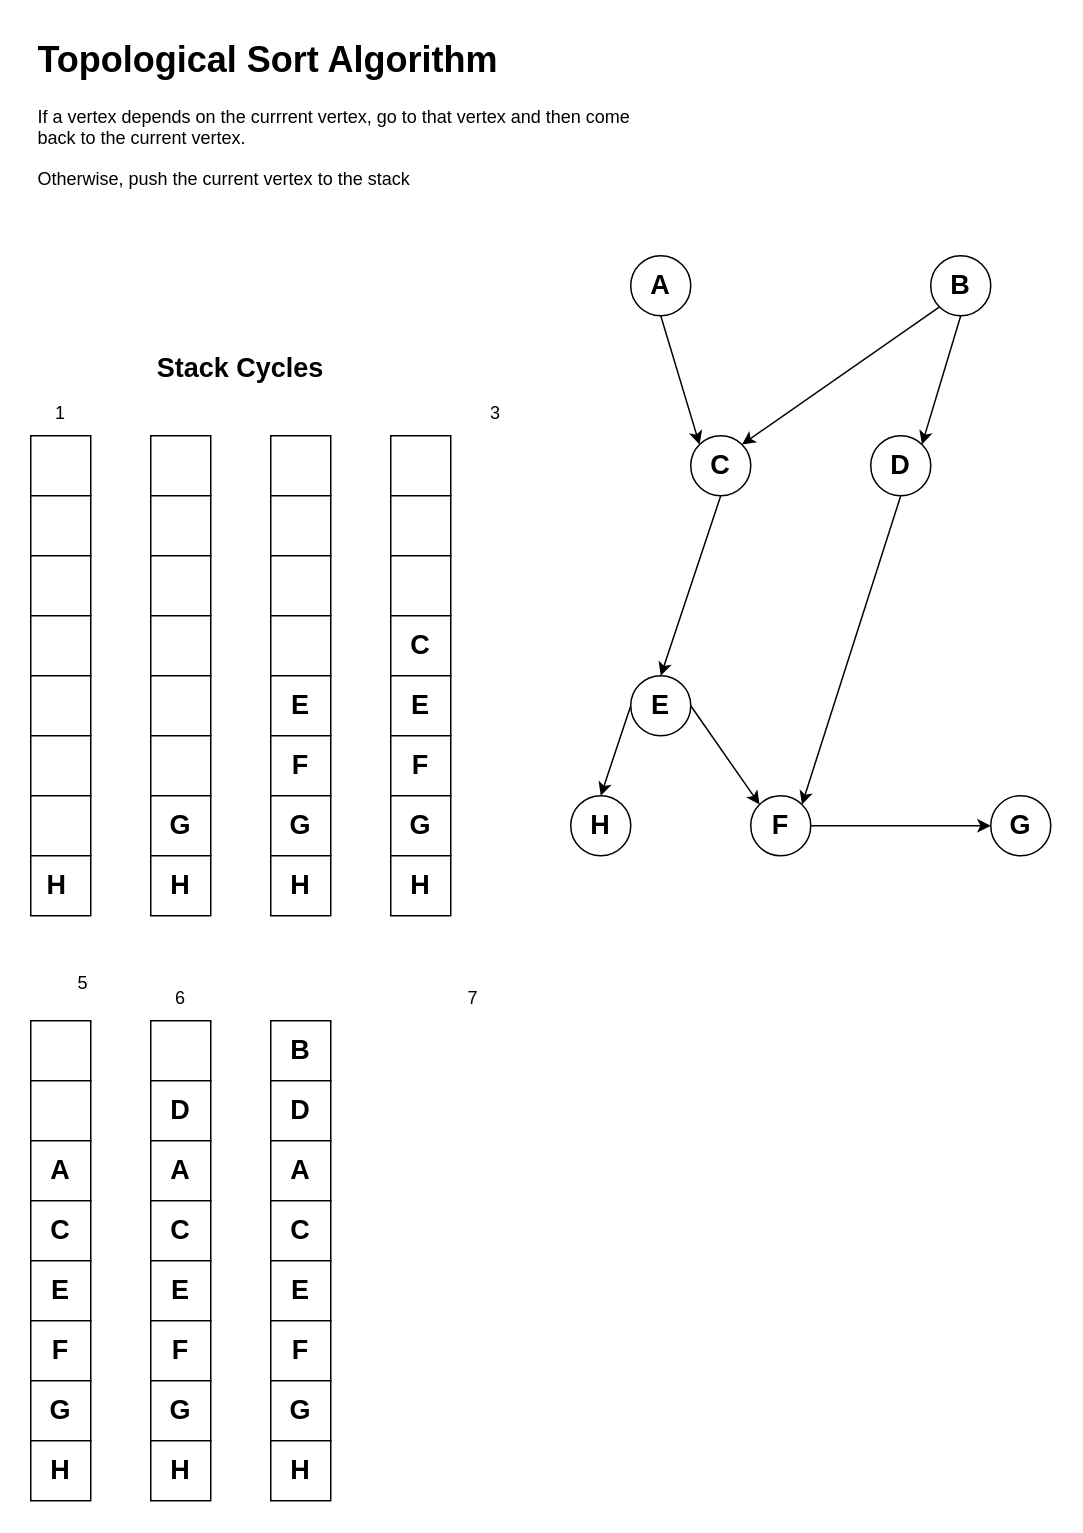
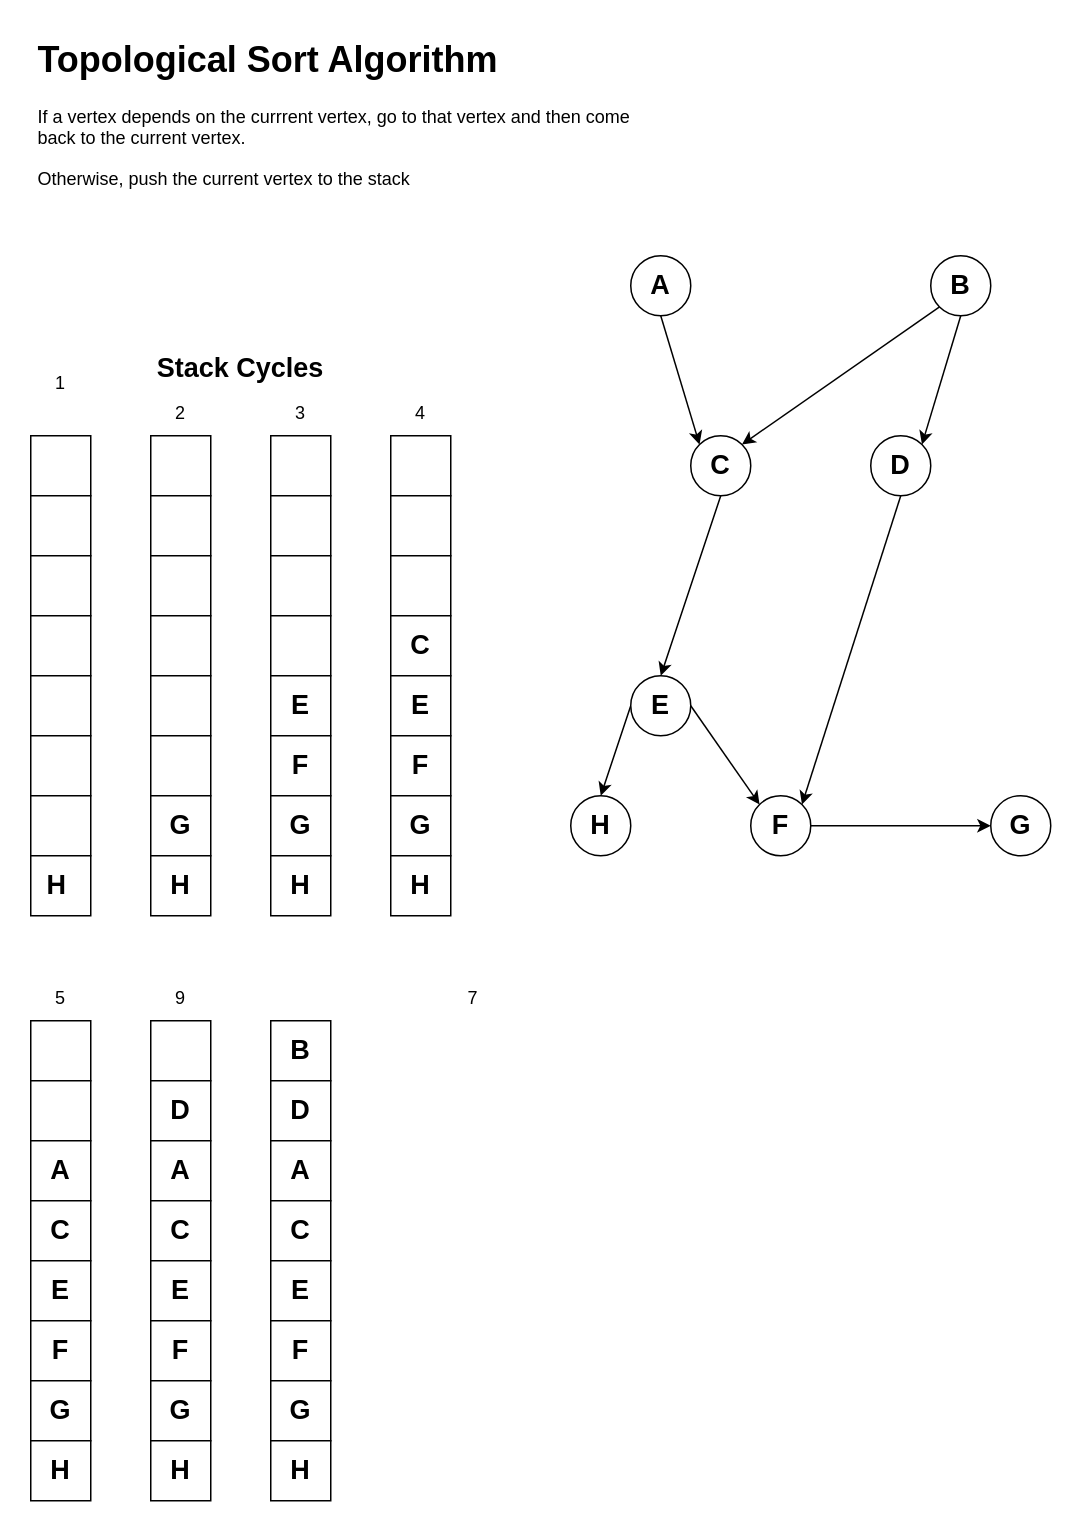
(61, 413) -> (61, 383)
none -> (181, 413)
none -> (421, 413)
(496, 413) -> (301, 413)
(83, 983) -> (61, 998)
(181, 998) -> (181, 998)
